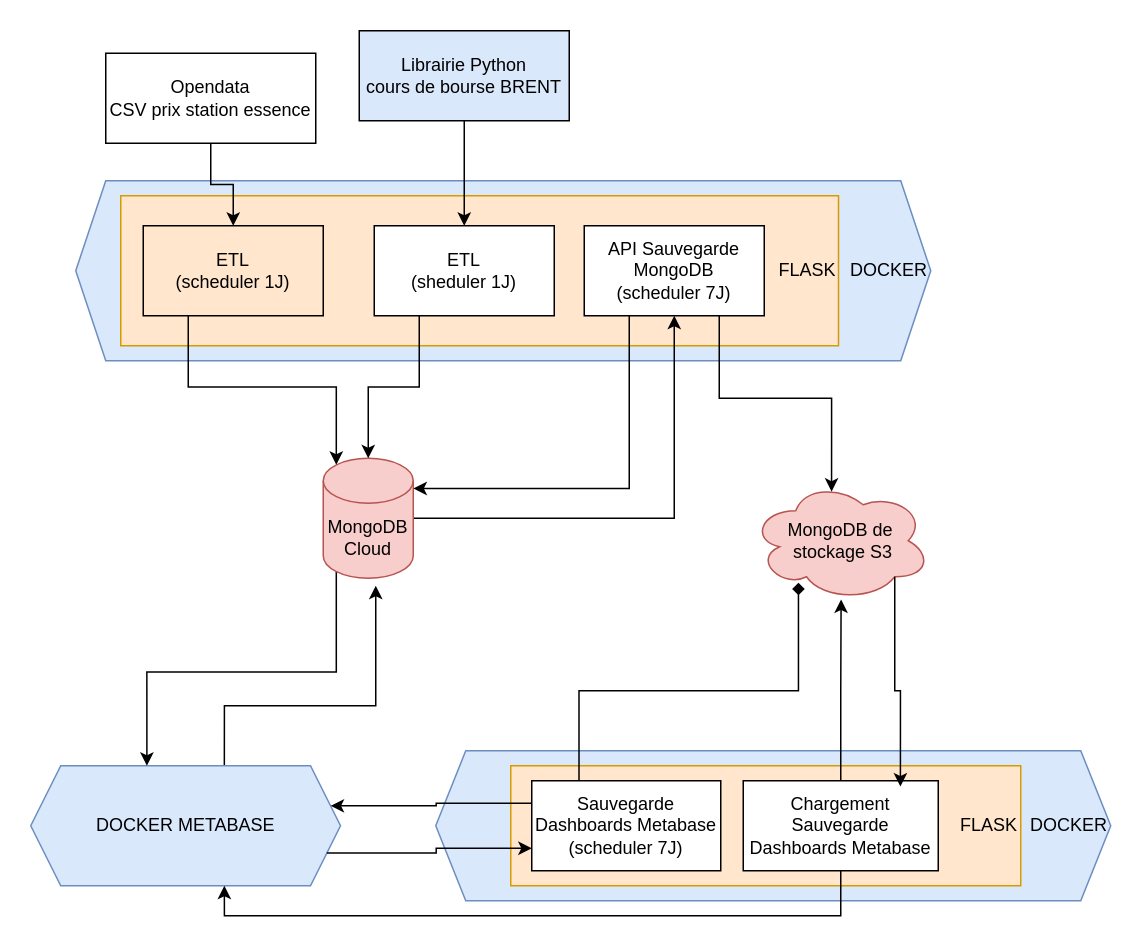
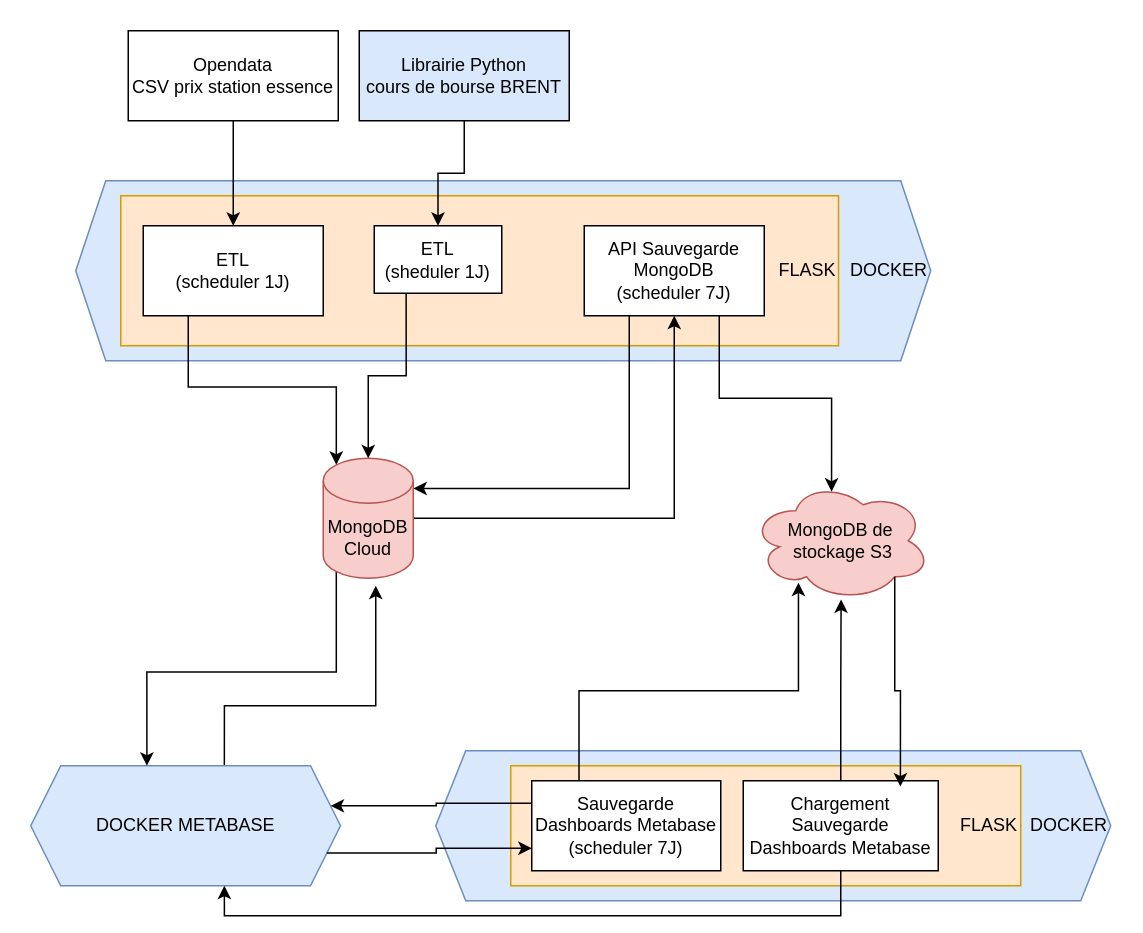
(211, 98) -> (233, 76)
(233, 271) -> (233, 271)
(464, 271) -> (438, 260)
(798, 595) -> (798, 594)
